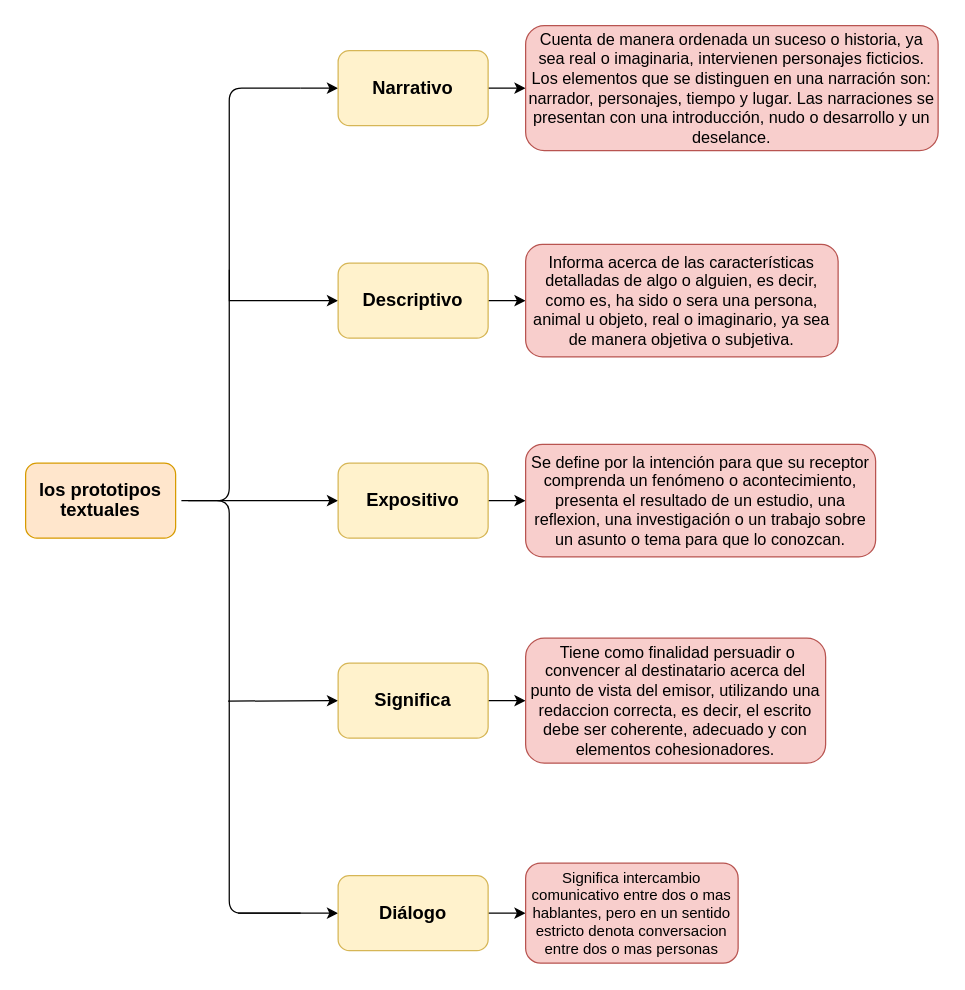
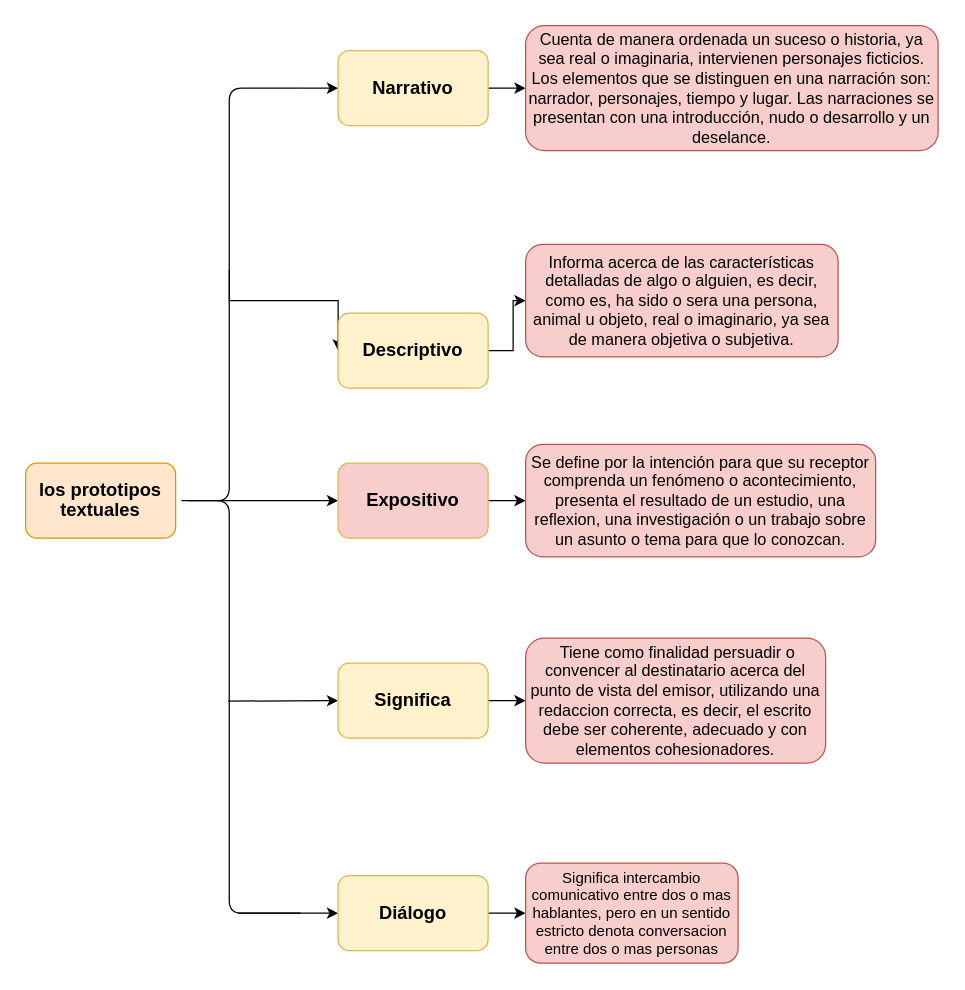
(413, 301) -> (413, 351)
(413, 501) -> (413, 501)
